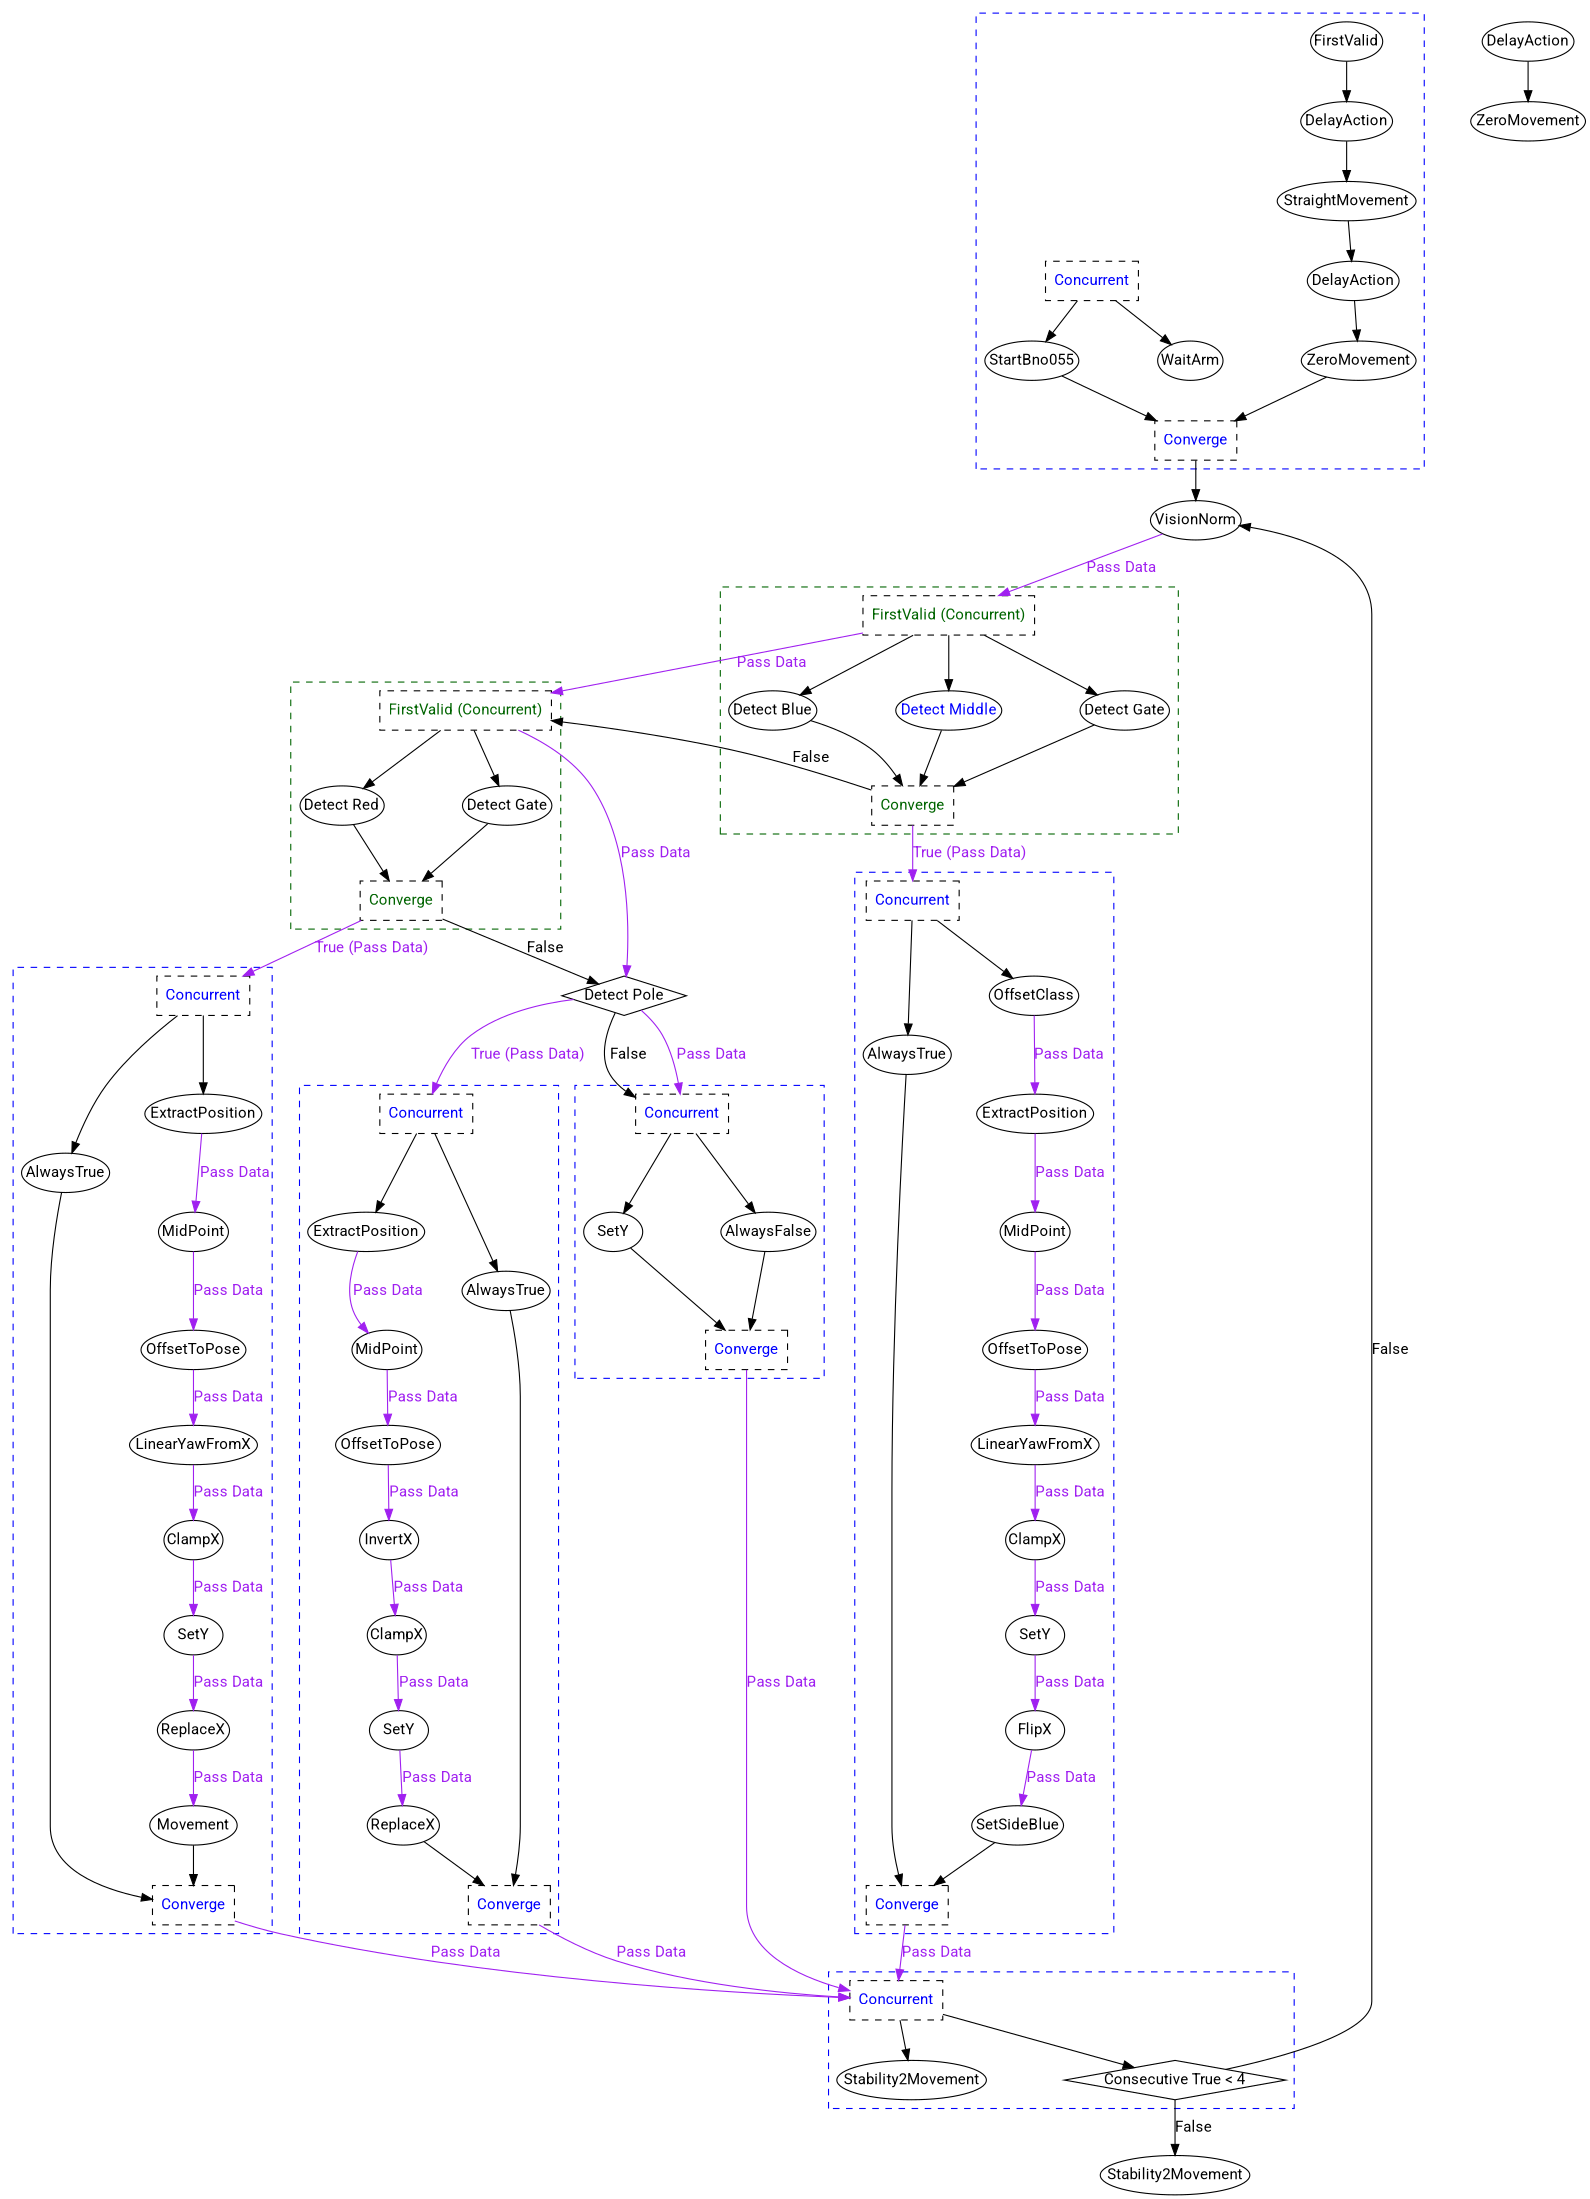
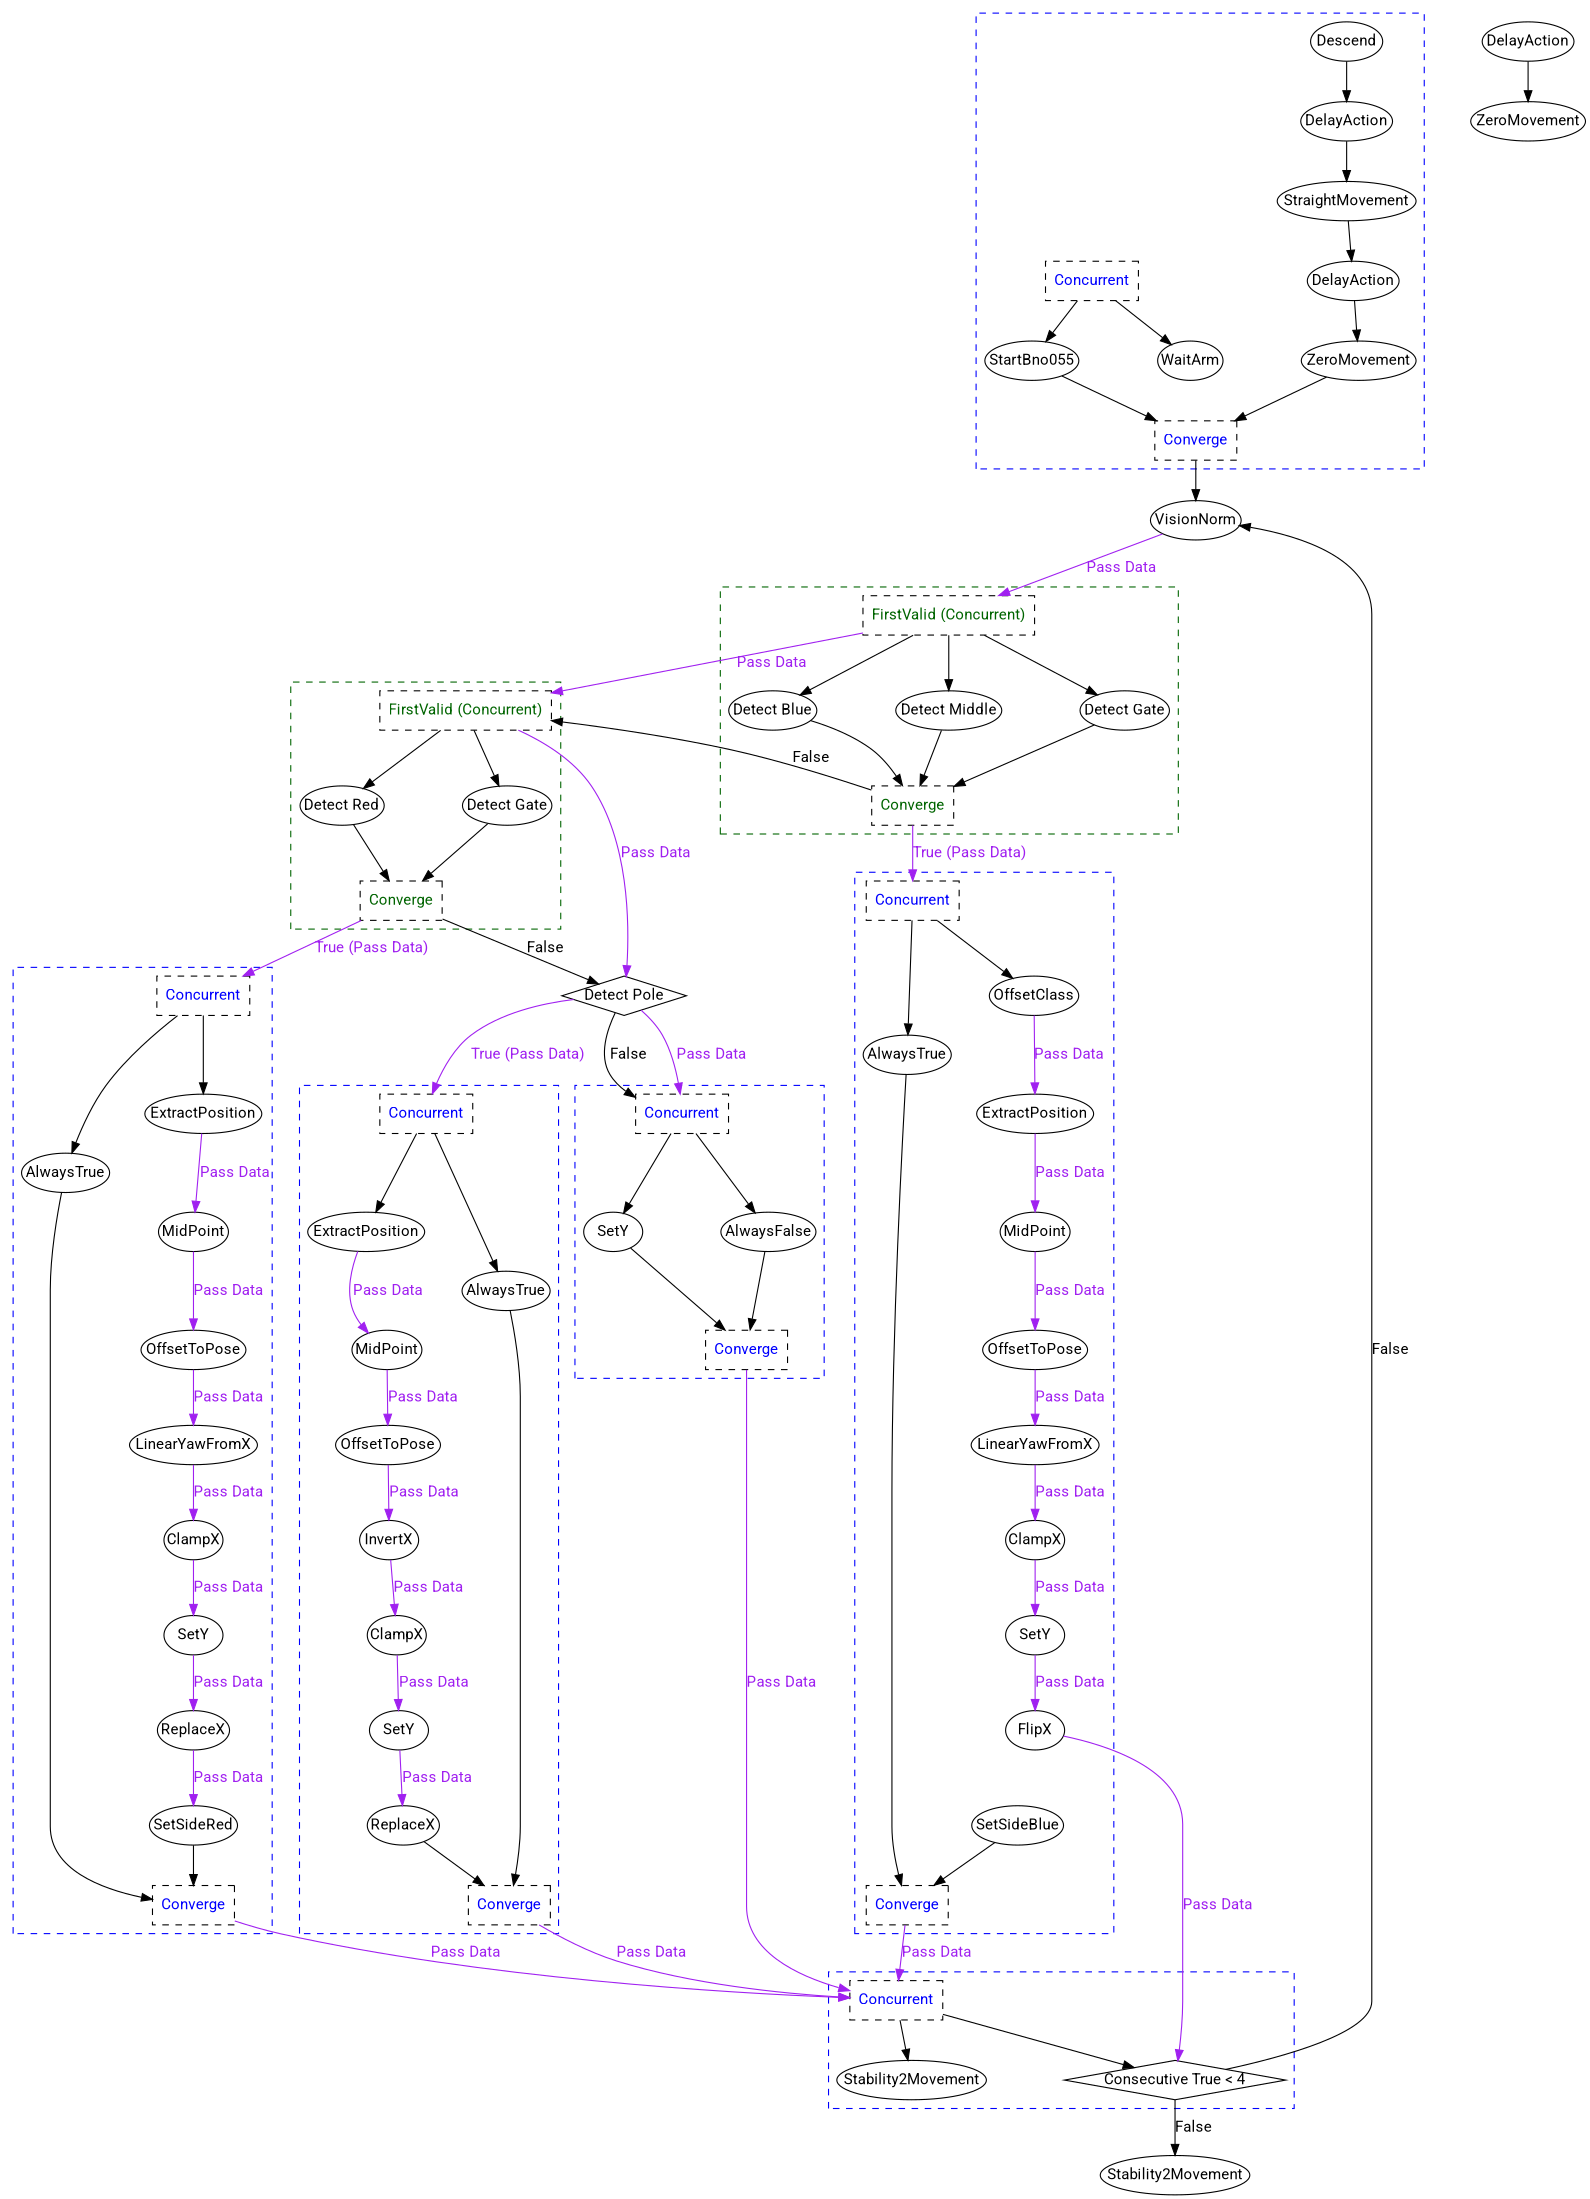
(1347, 42) -> (1347, 42)
(949, 710) -> (949, 710)
(1027, 1772) -> (1183, 1857)
(193, 1825) -> (193, 1825)
